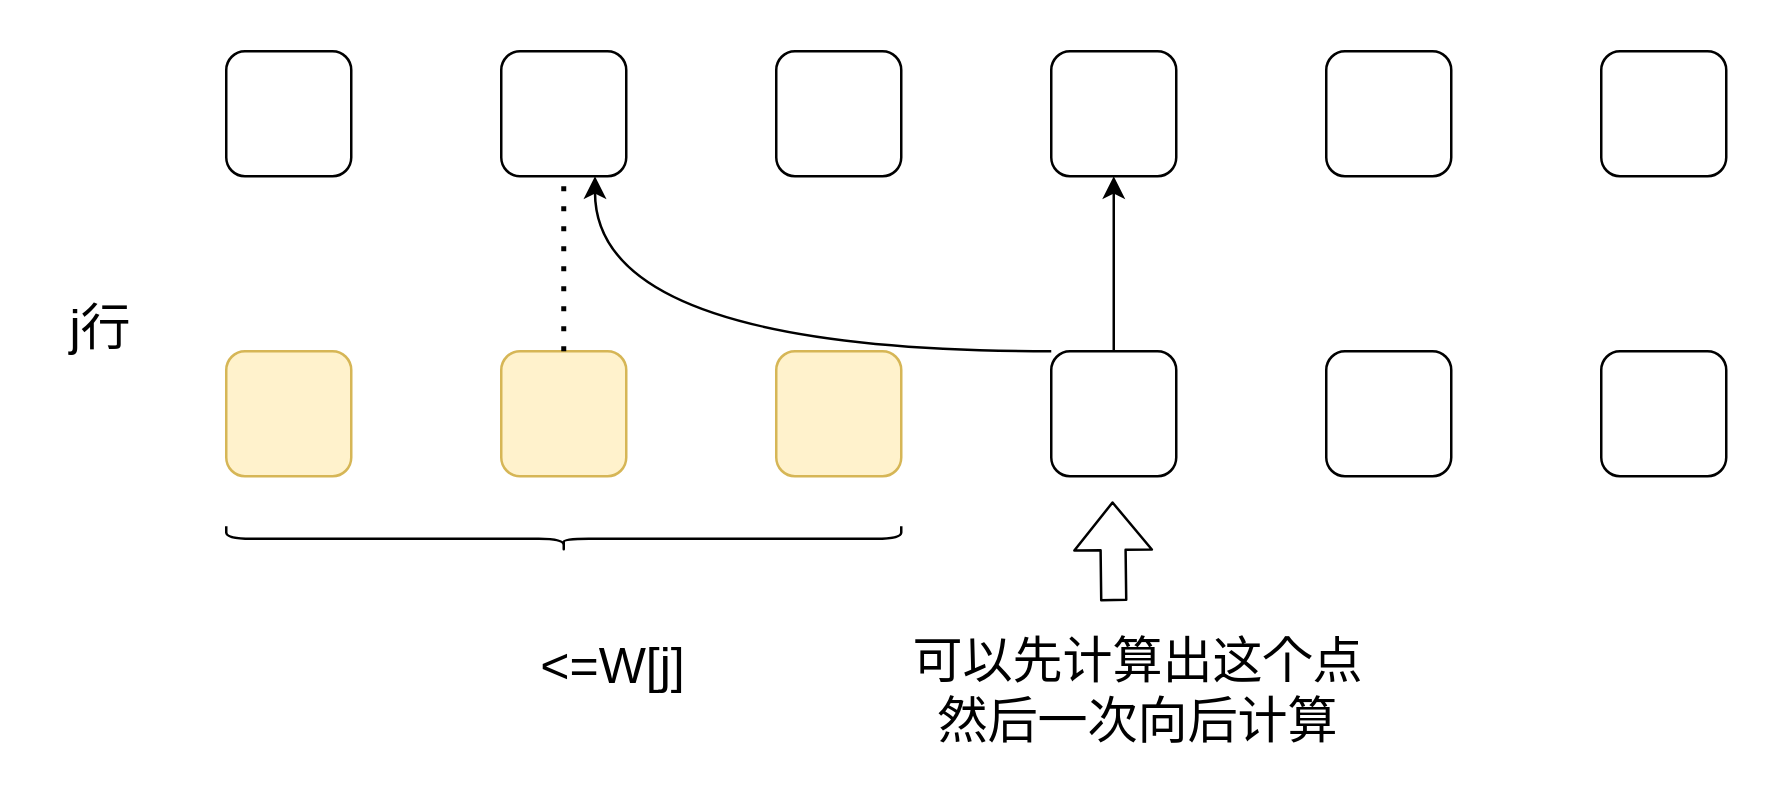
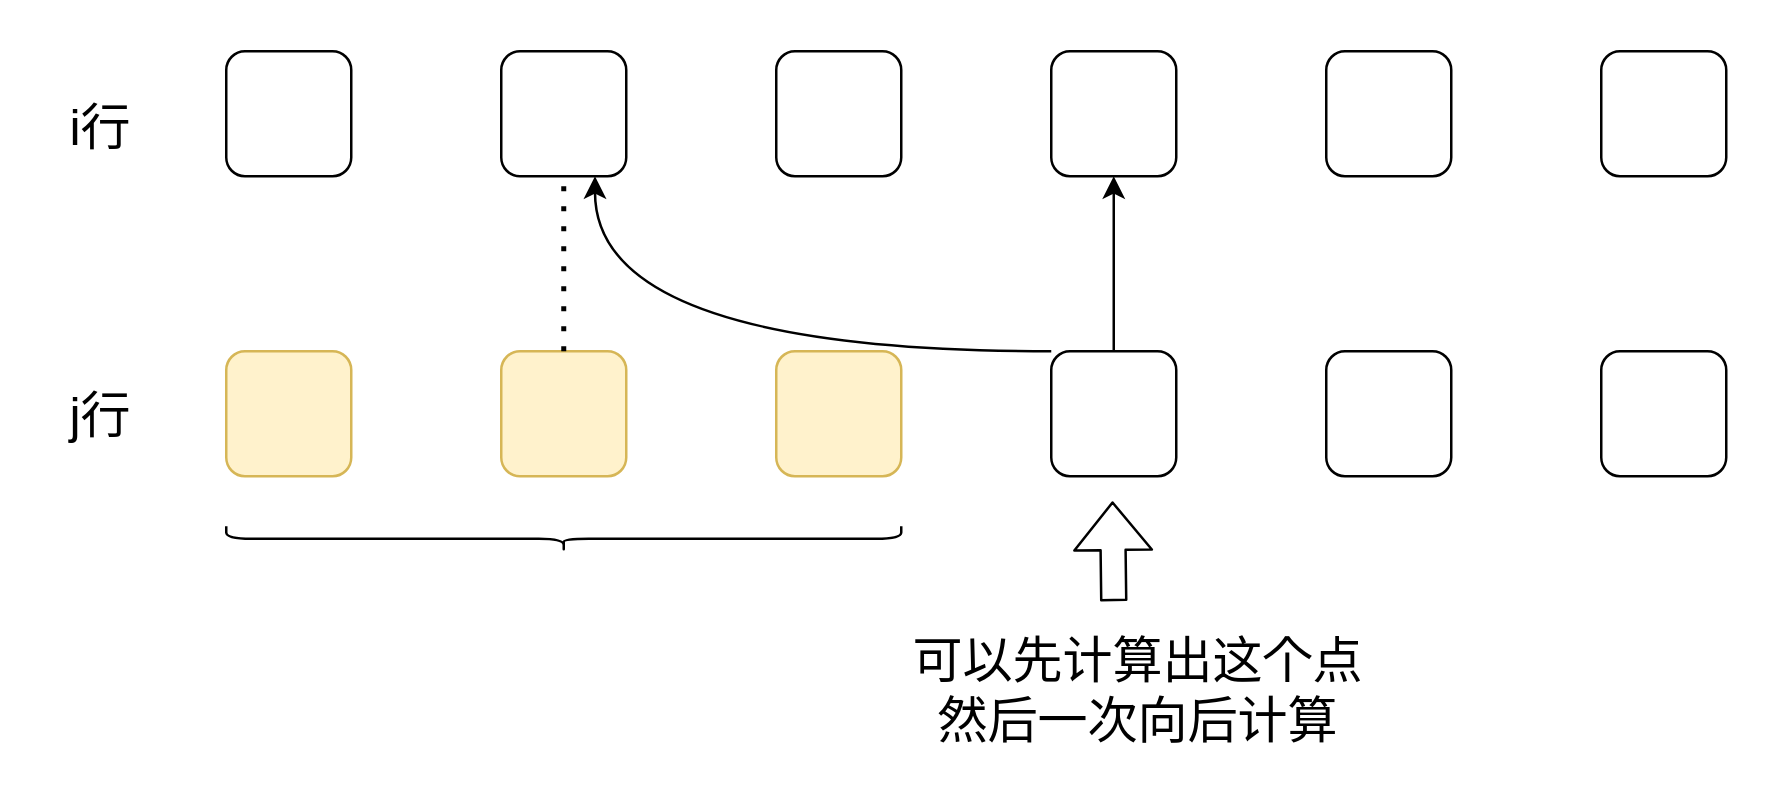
none -> (101, 126)
(101, 326) -> (101, 414)
(614, 664) -> none
